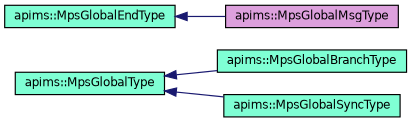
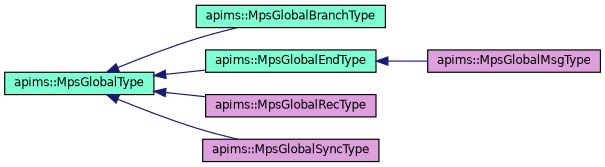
none -> (186, 72)
none -> (291, 106)
(312, 106) -> (291, 150)
